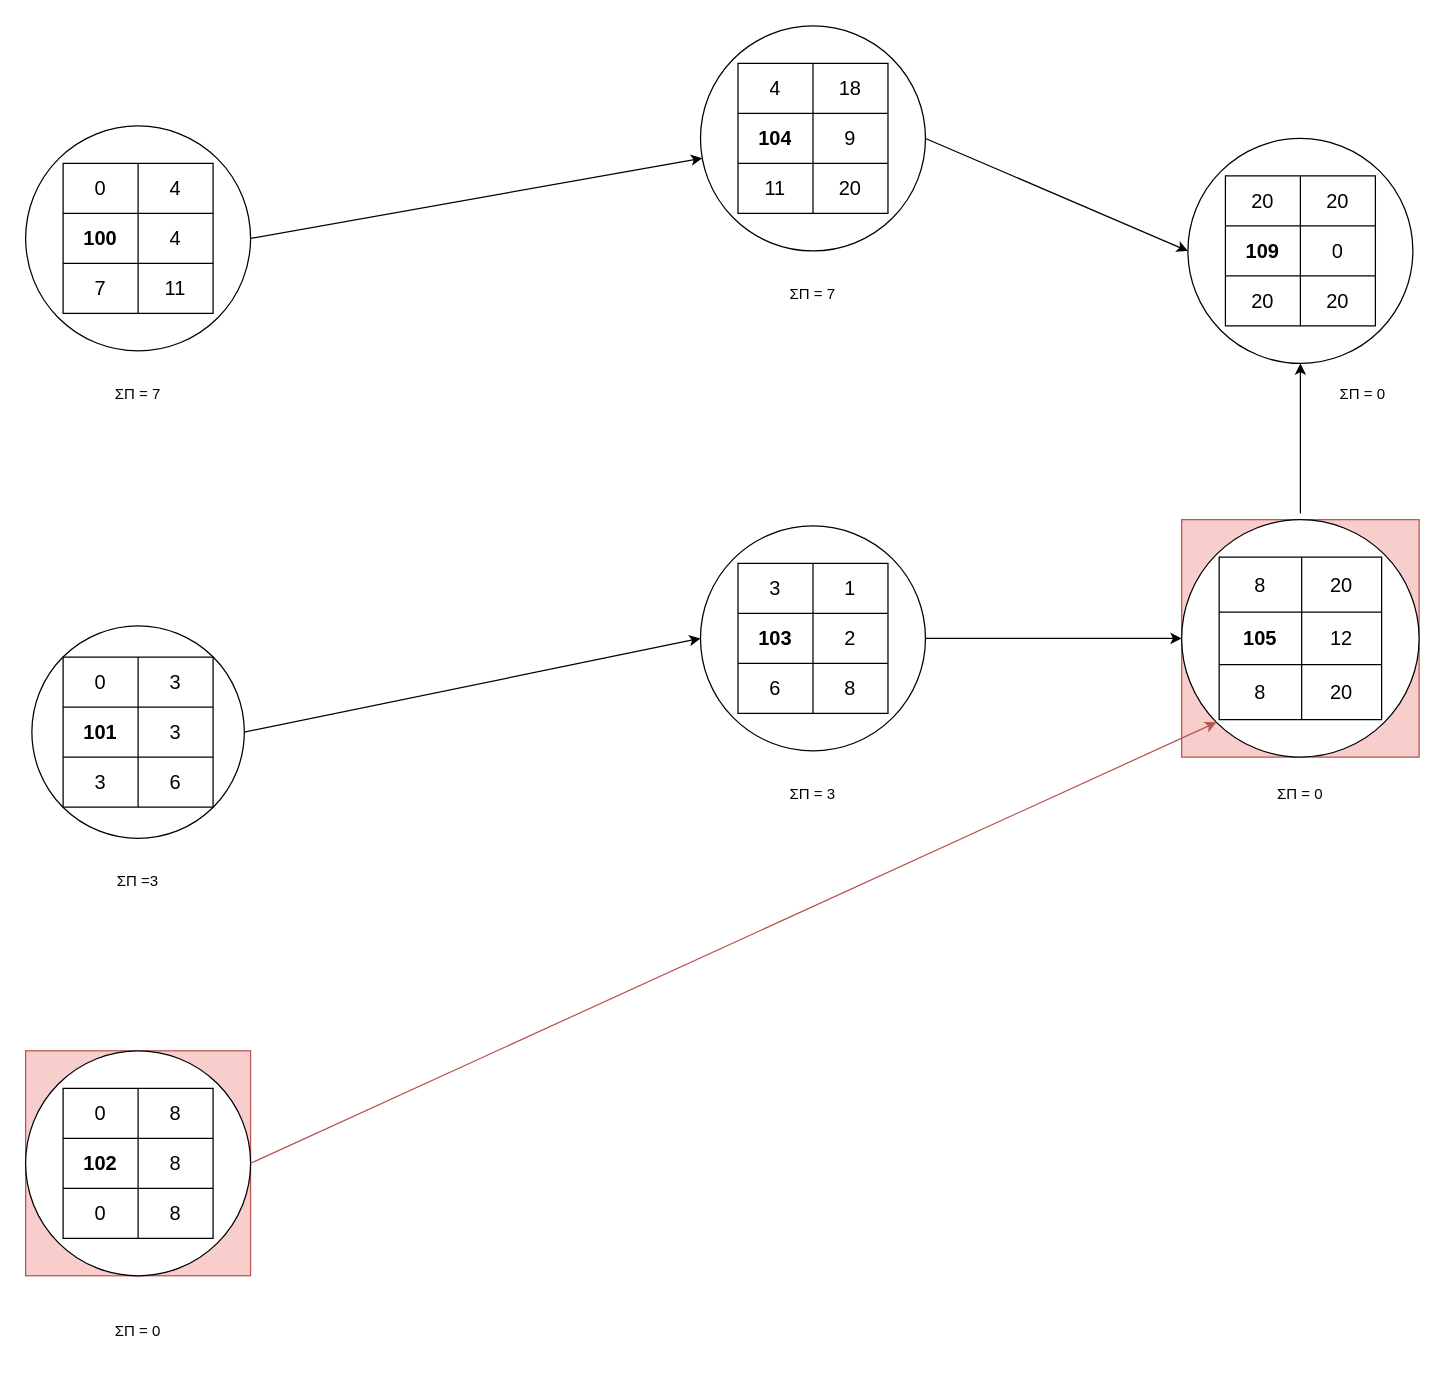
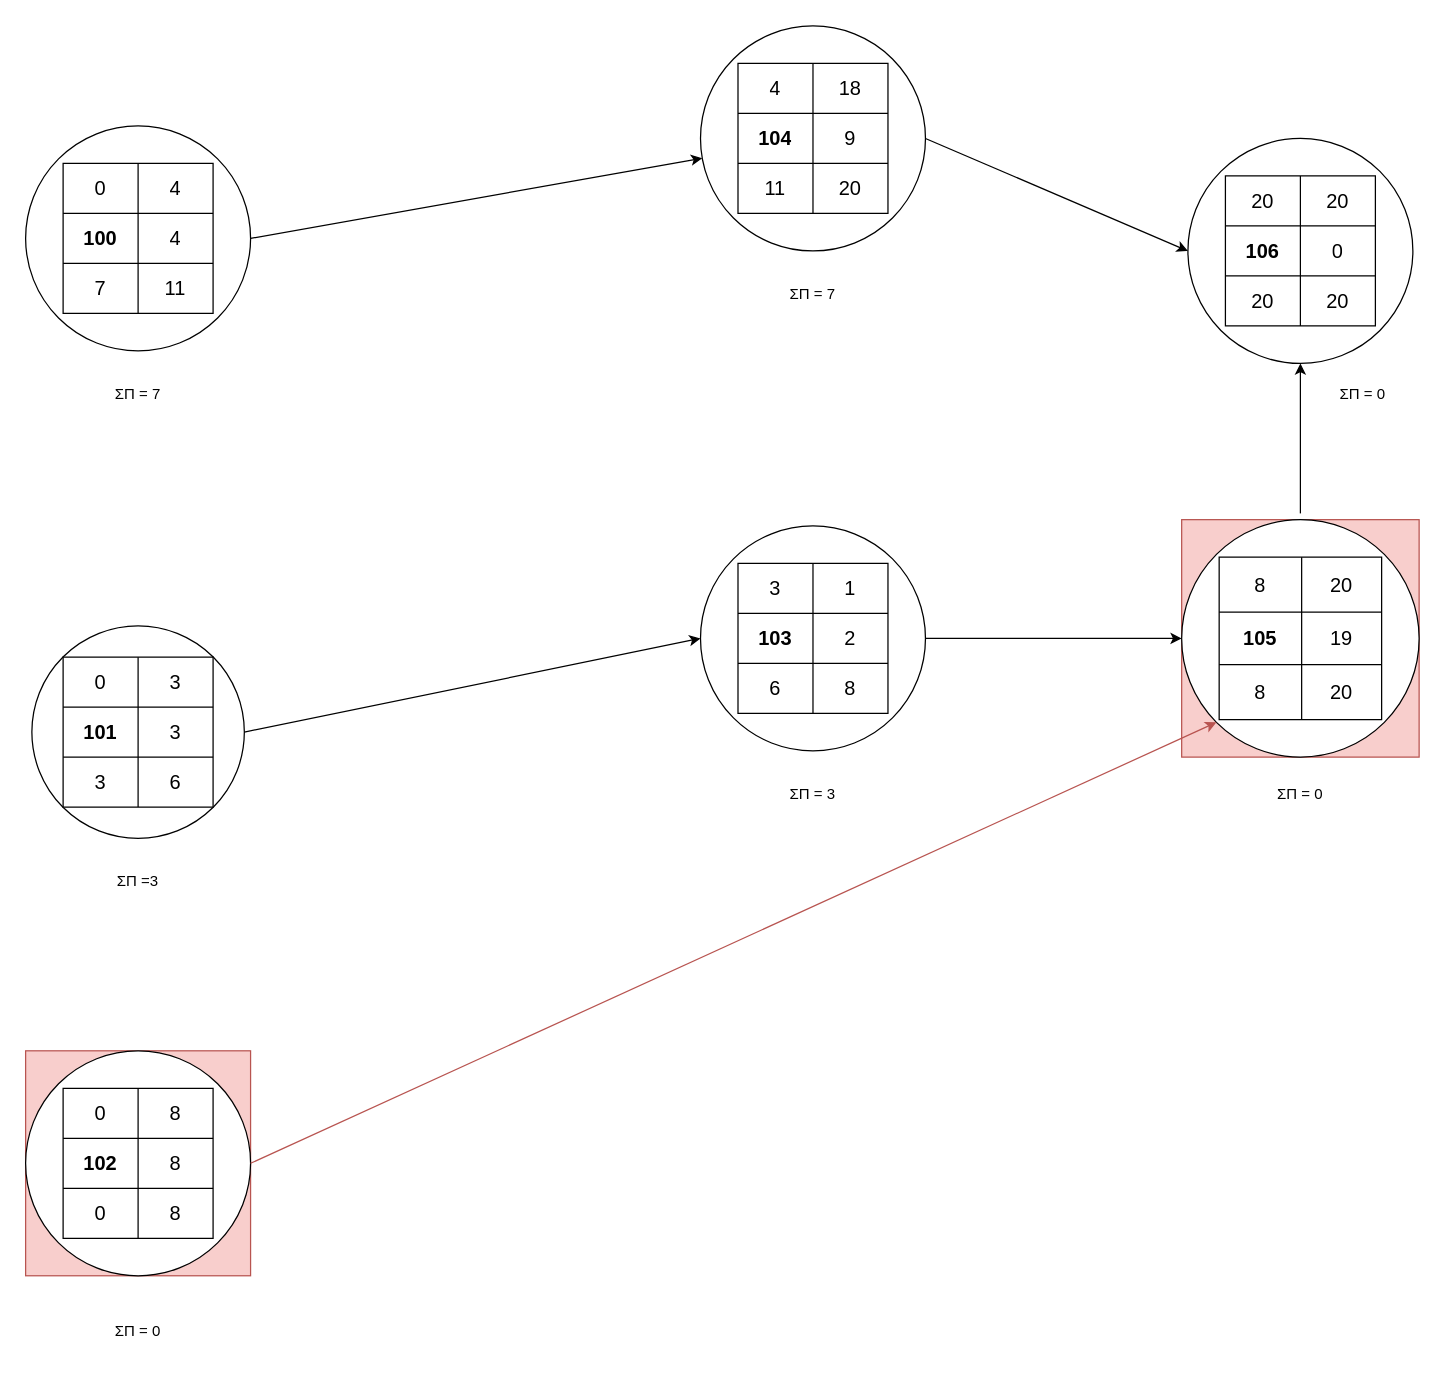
(1263, 251) -> (1263, 251)
(1342, 638) -> (1342, 638)
